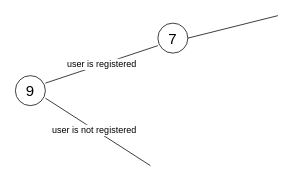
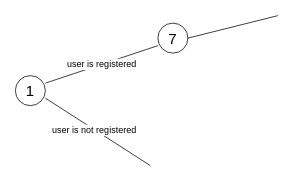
(30, 90) -> (30, 90)
